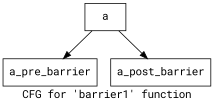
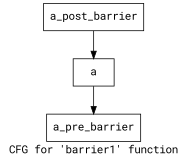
(130, 42) -> (94, 41)
